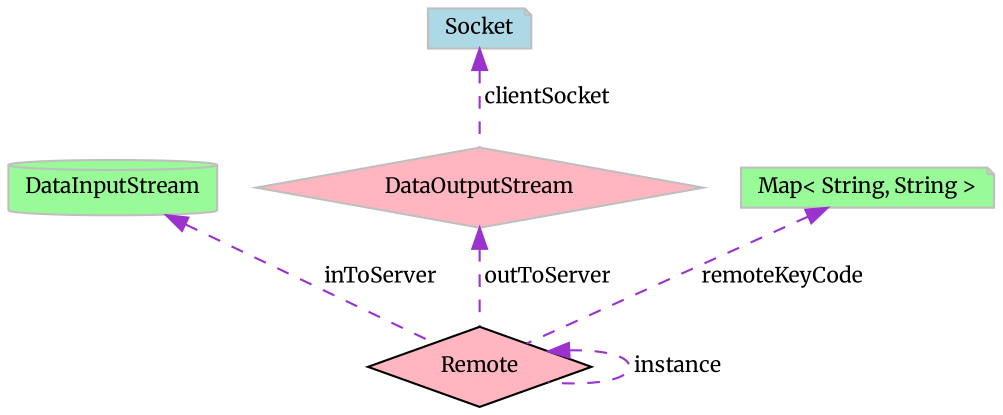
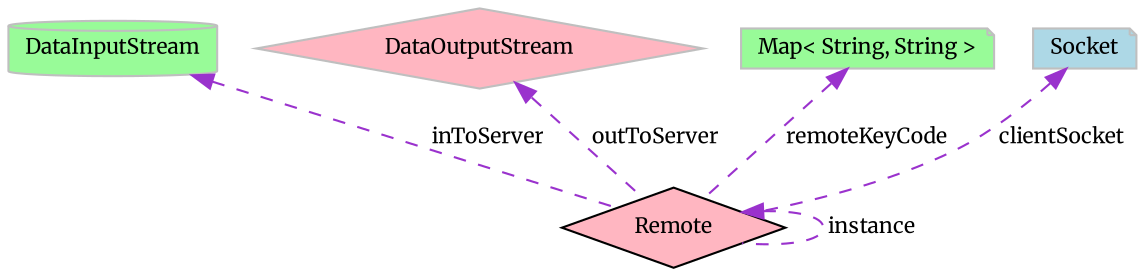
(480, 109) -> (909, 170)
